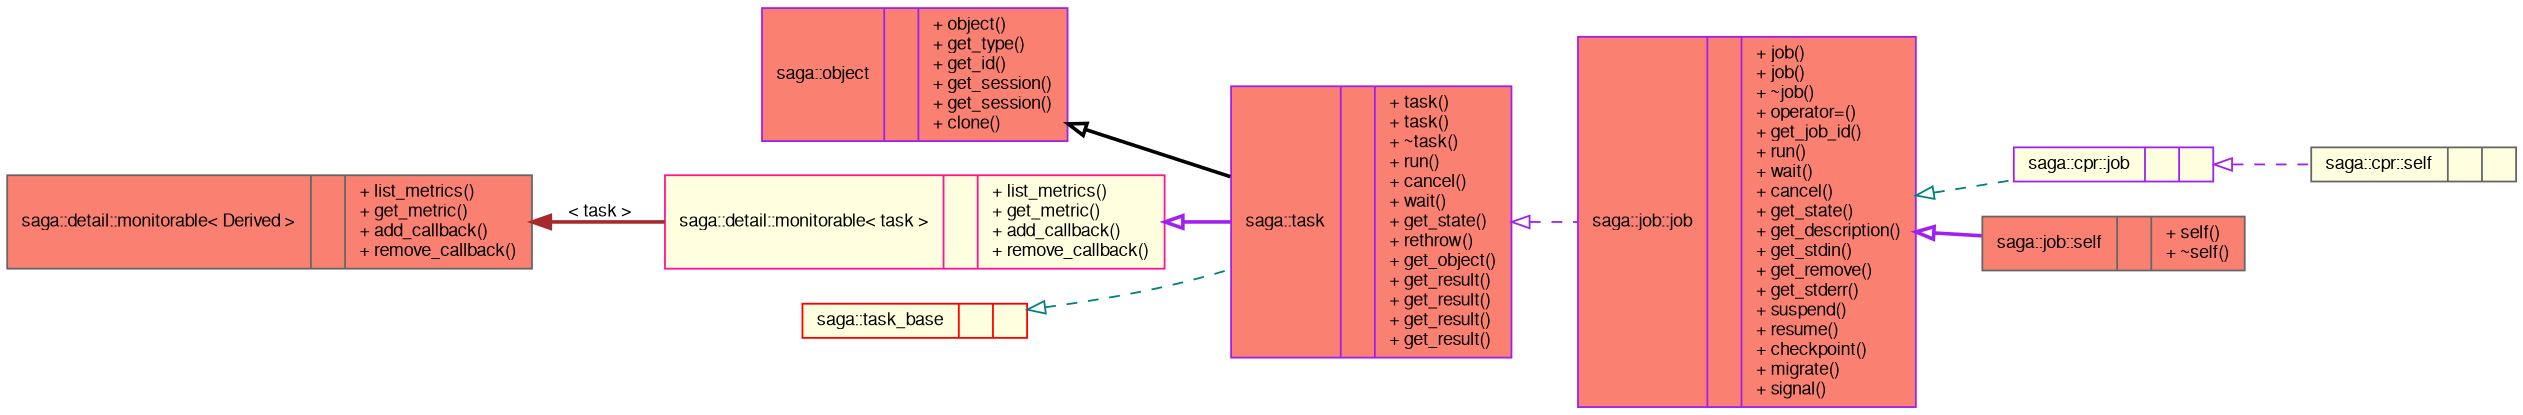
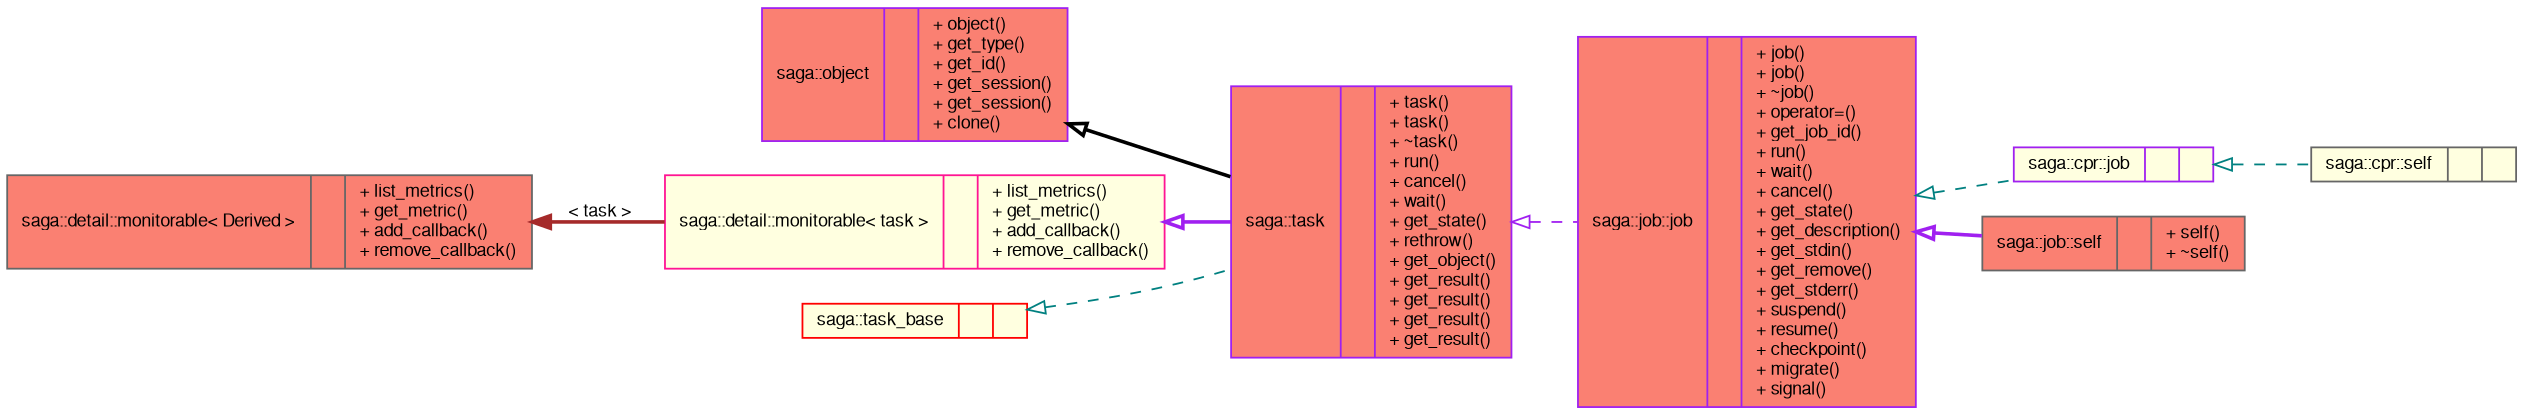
(2272, 164) -> (2272, 164)
